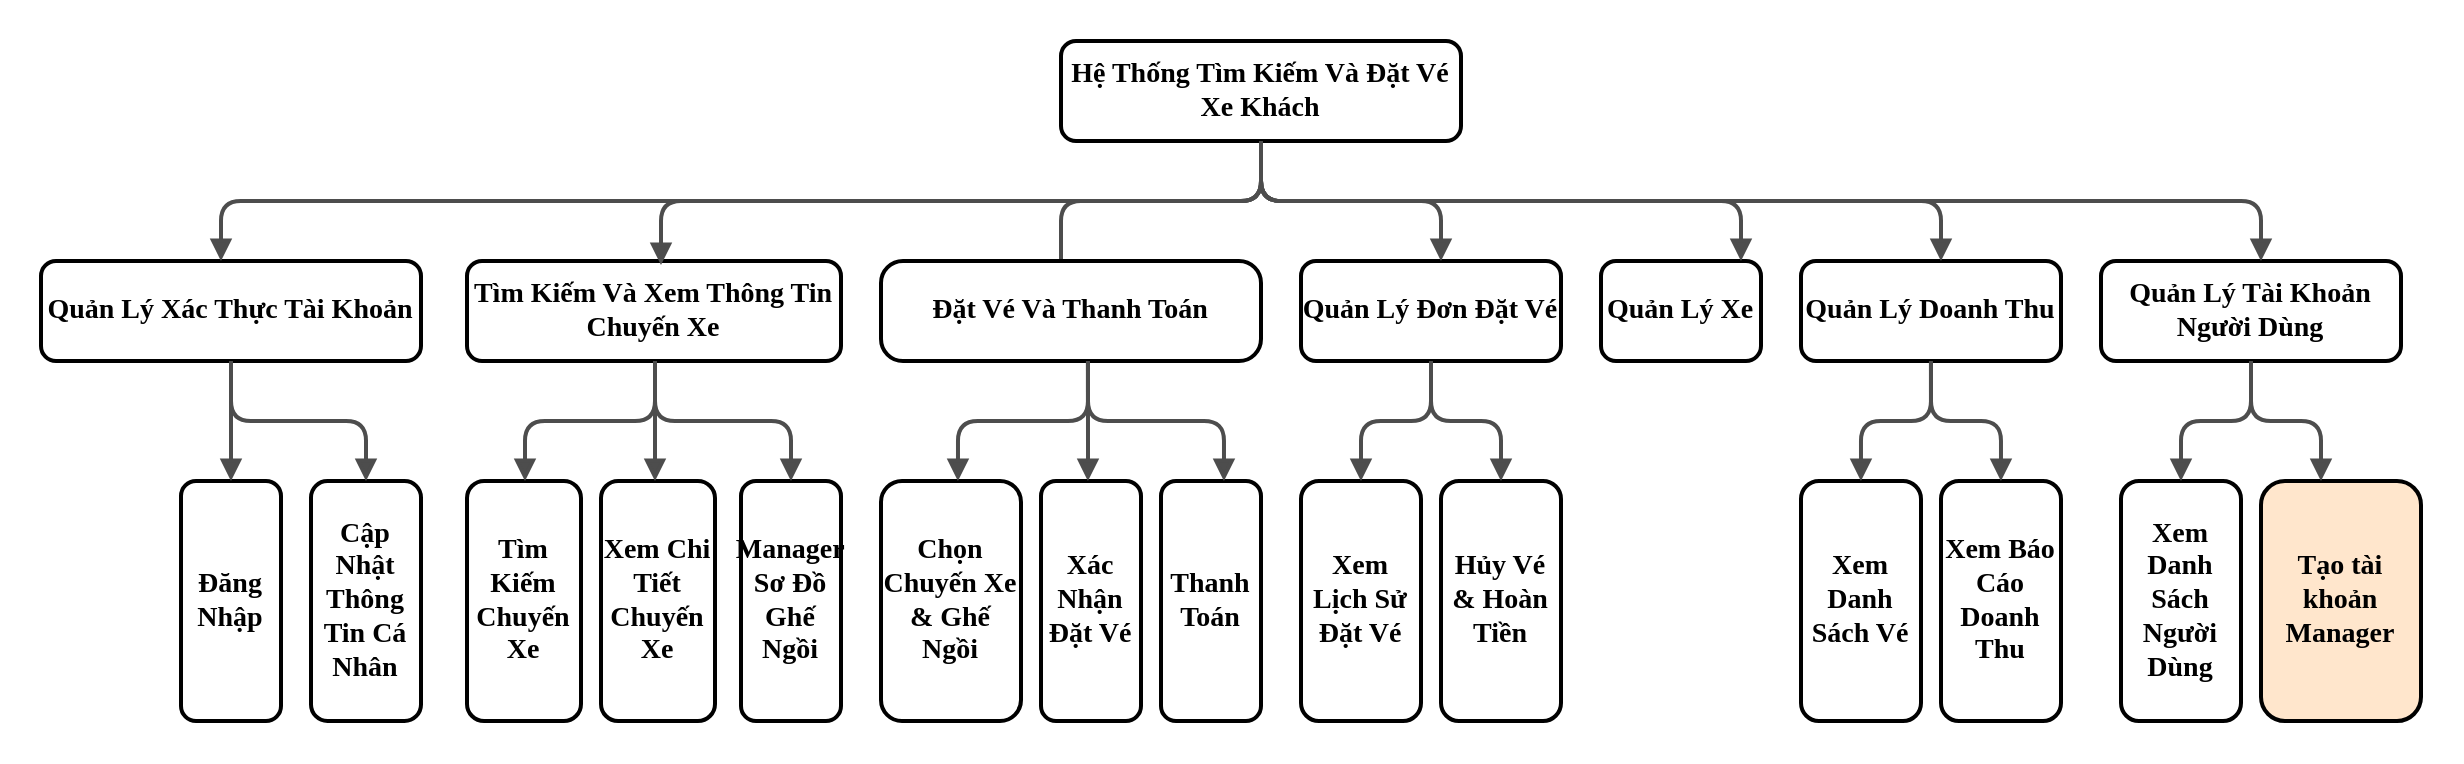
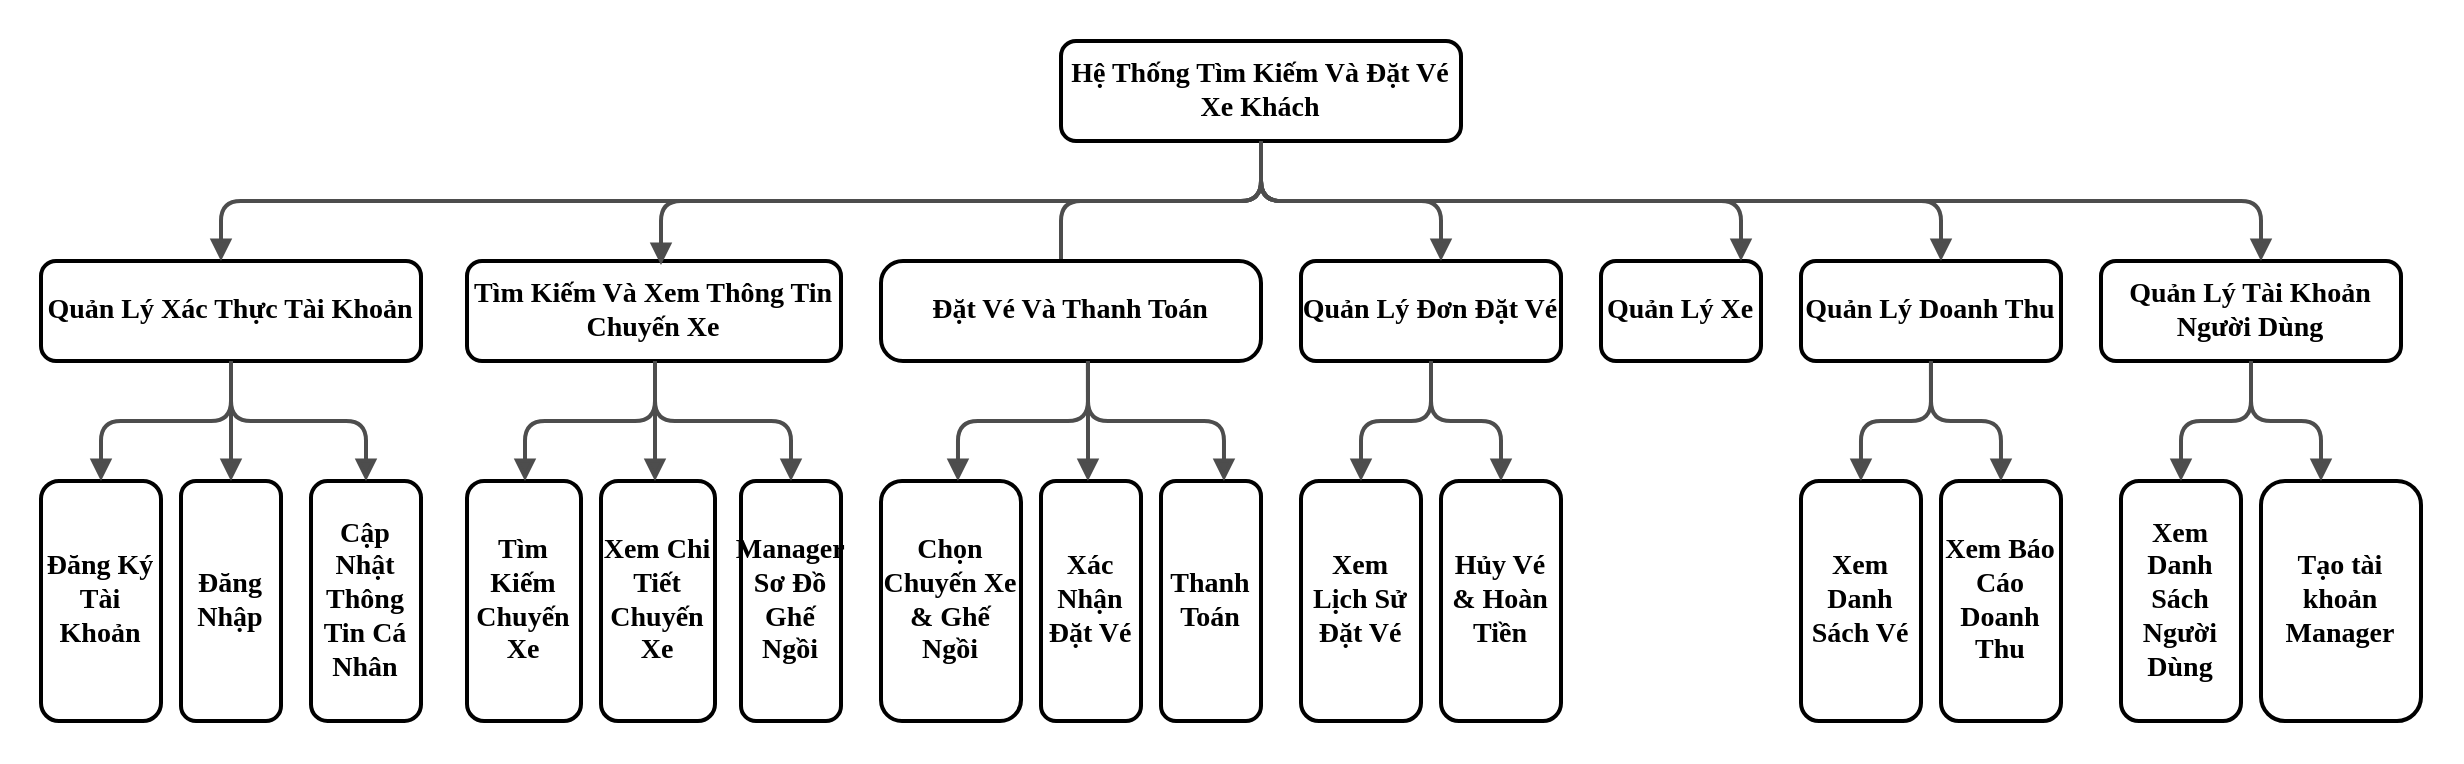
none -> (152, 421)
none -> (101, 601)
(2341, 601) -> (2341, 601)
